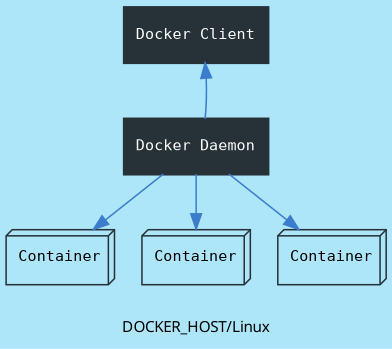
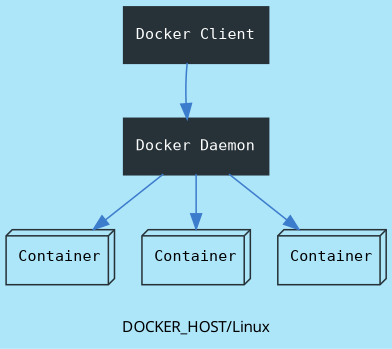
(206, 99) -> (186, 83)
